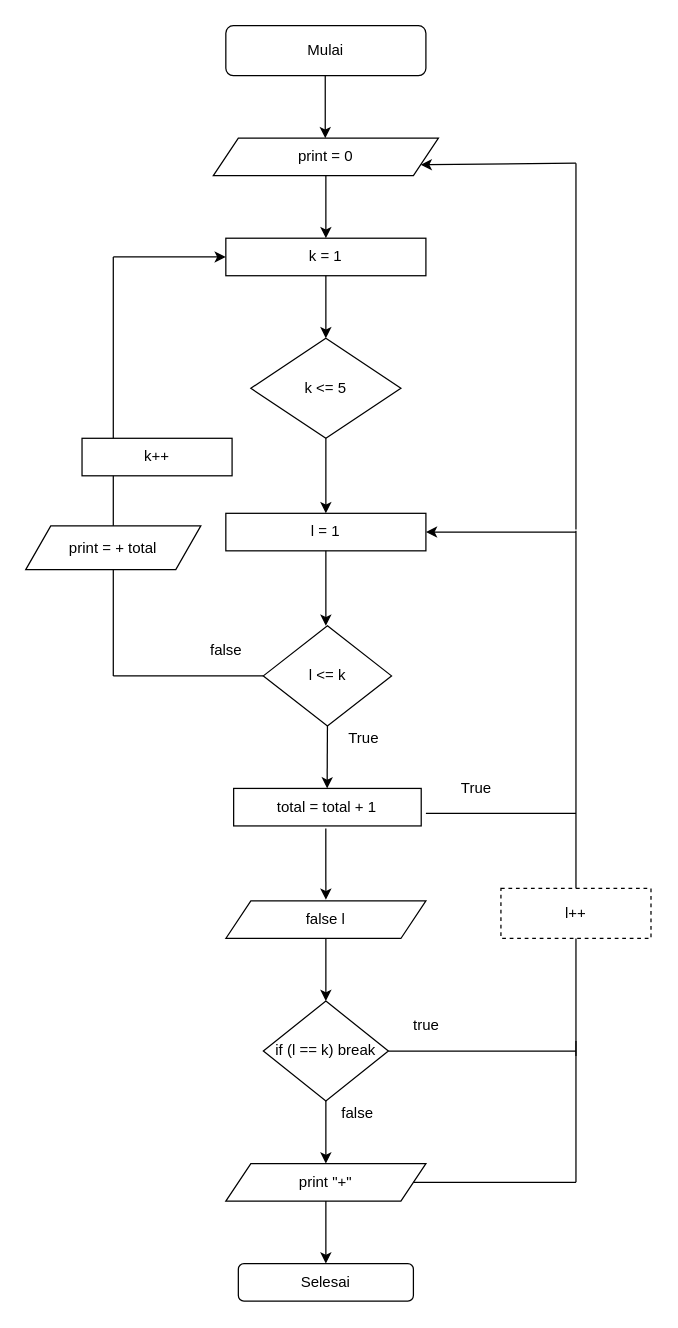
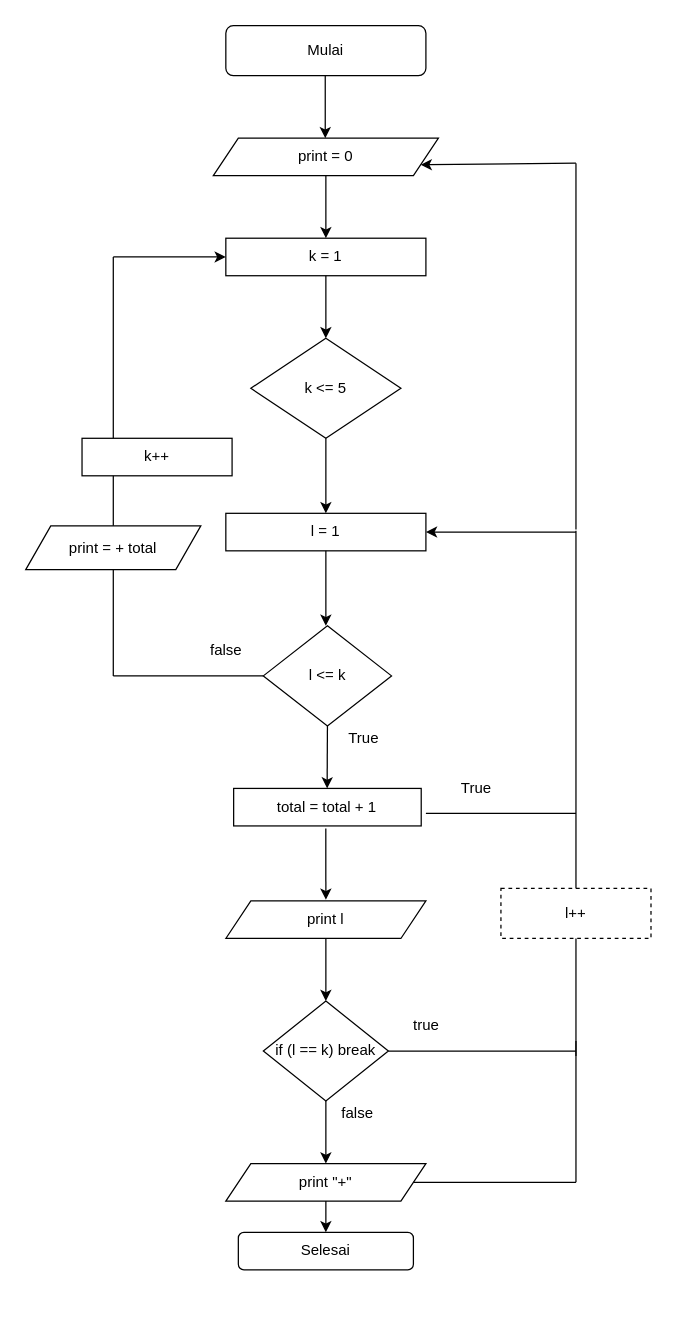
(326, 919) -> (326, 919)
(326, 1282) -> (326, 1251)
